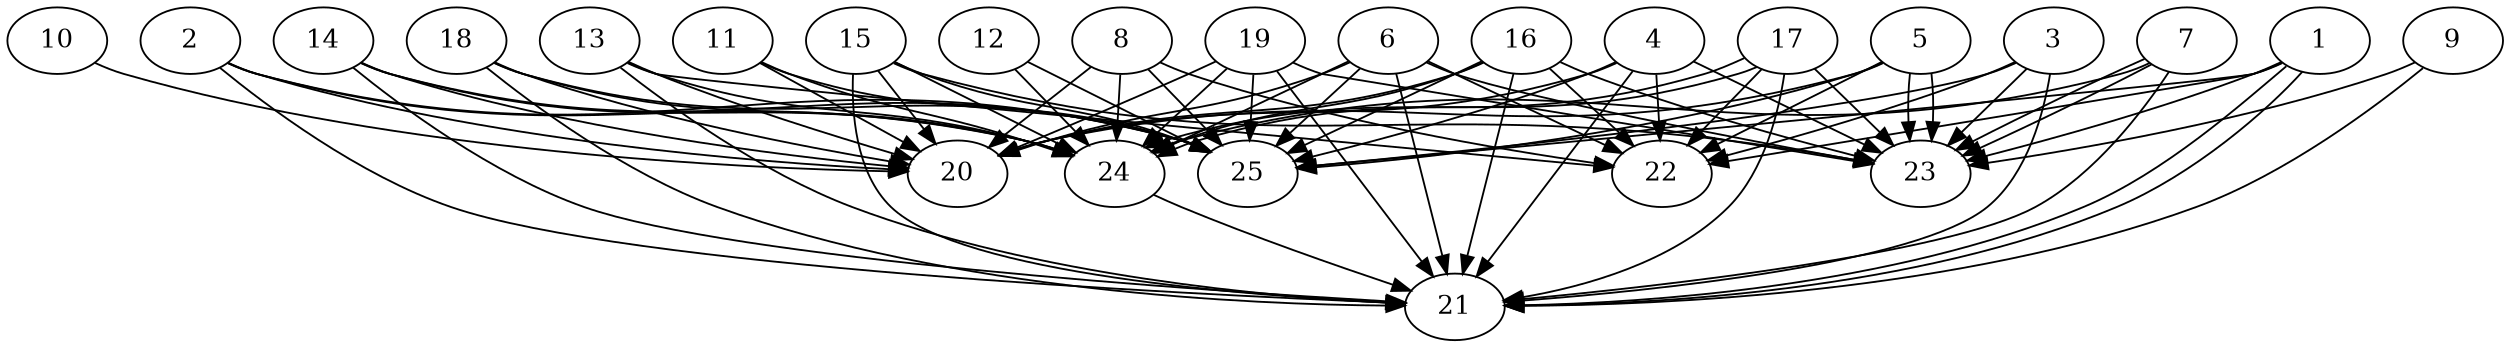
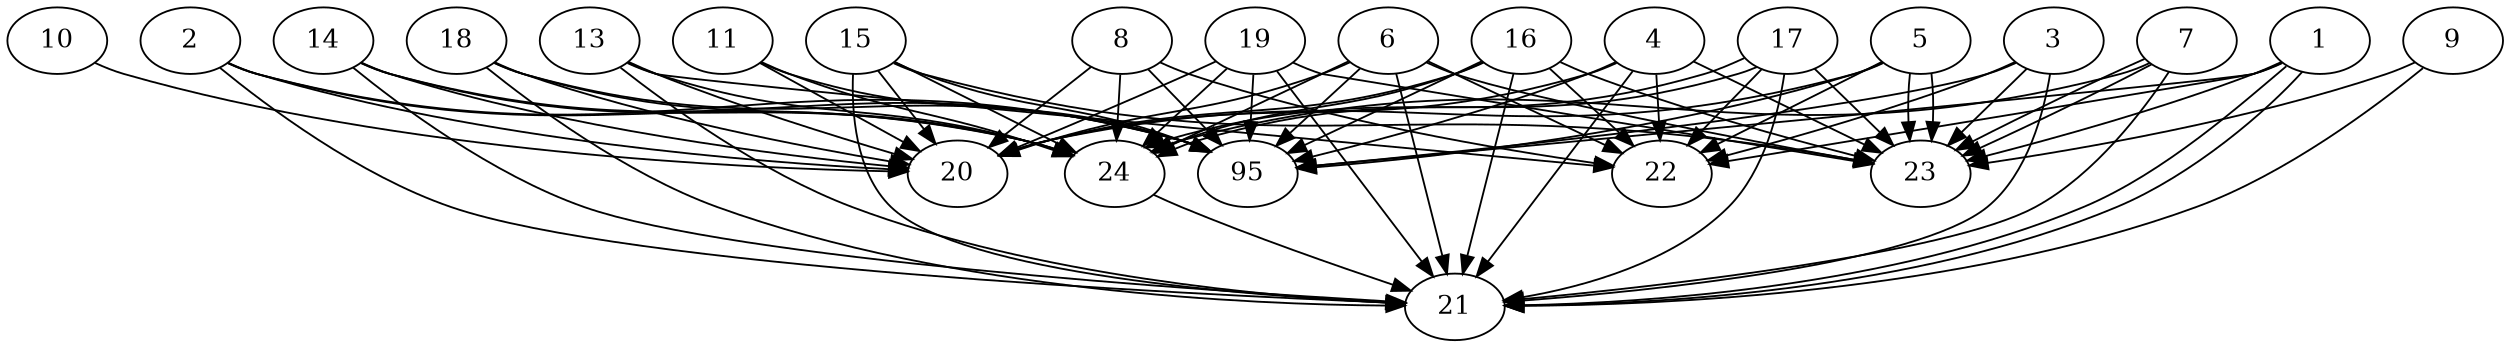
(989, 41) -> none
(1248, 174) -> (1248, 174)
